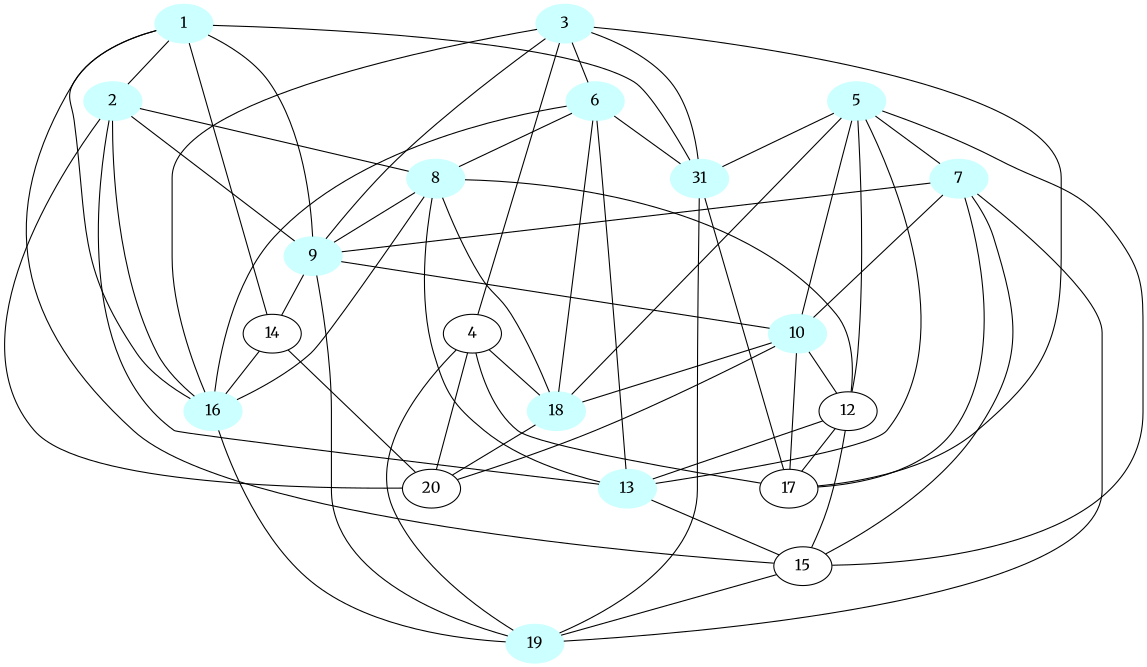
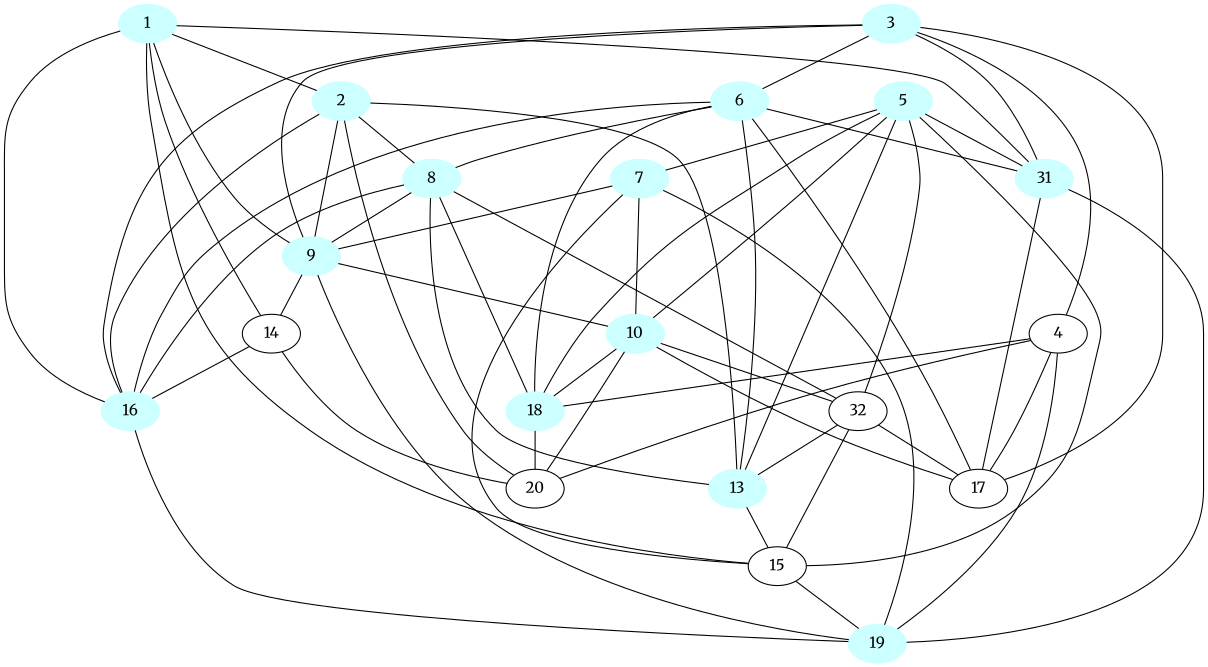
(973, 391) -> (871, 288)
(848, 411) -> (858, 411)
